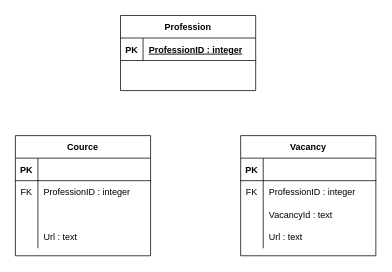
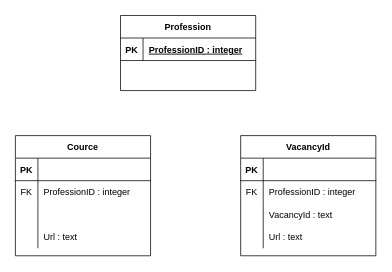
(308, 147) -> (308, 147)
